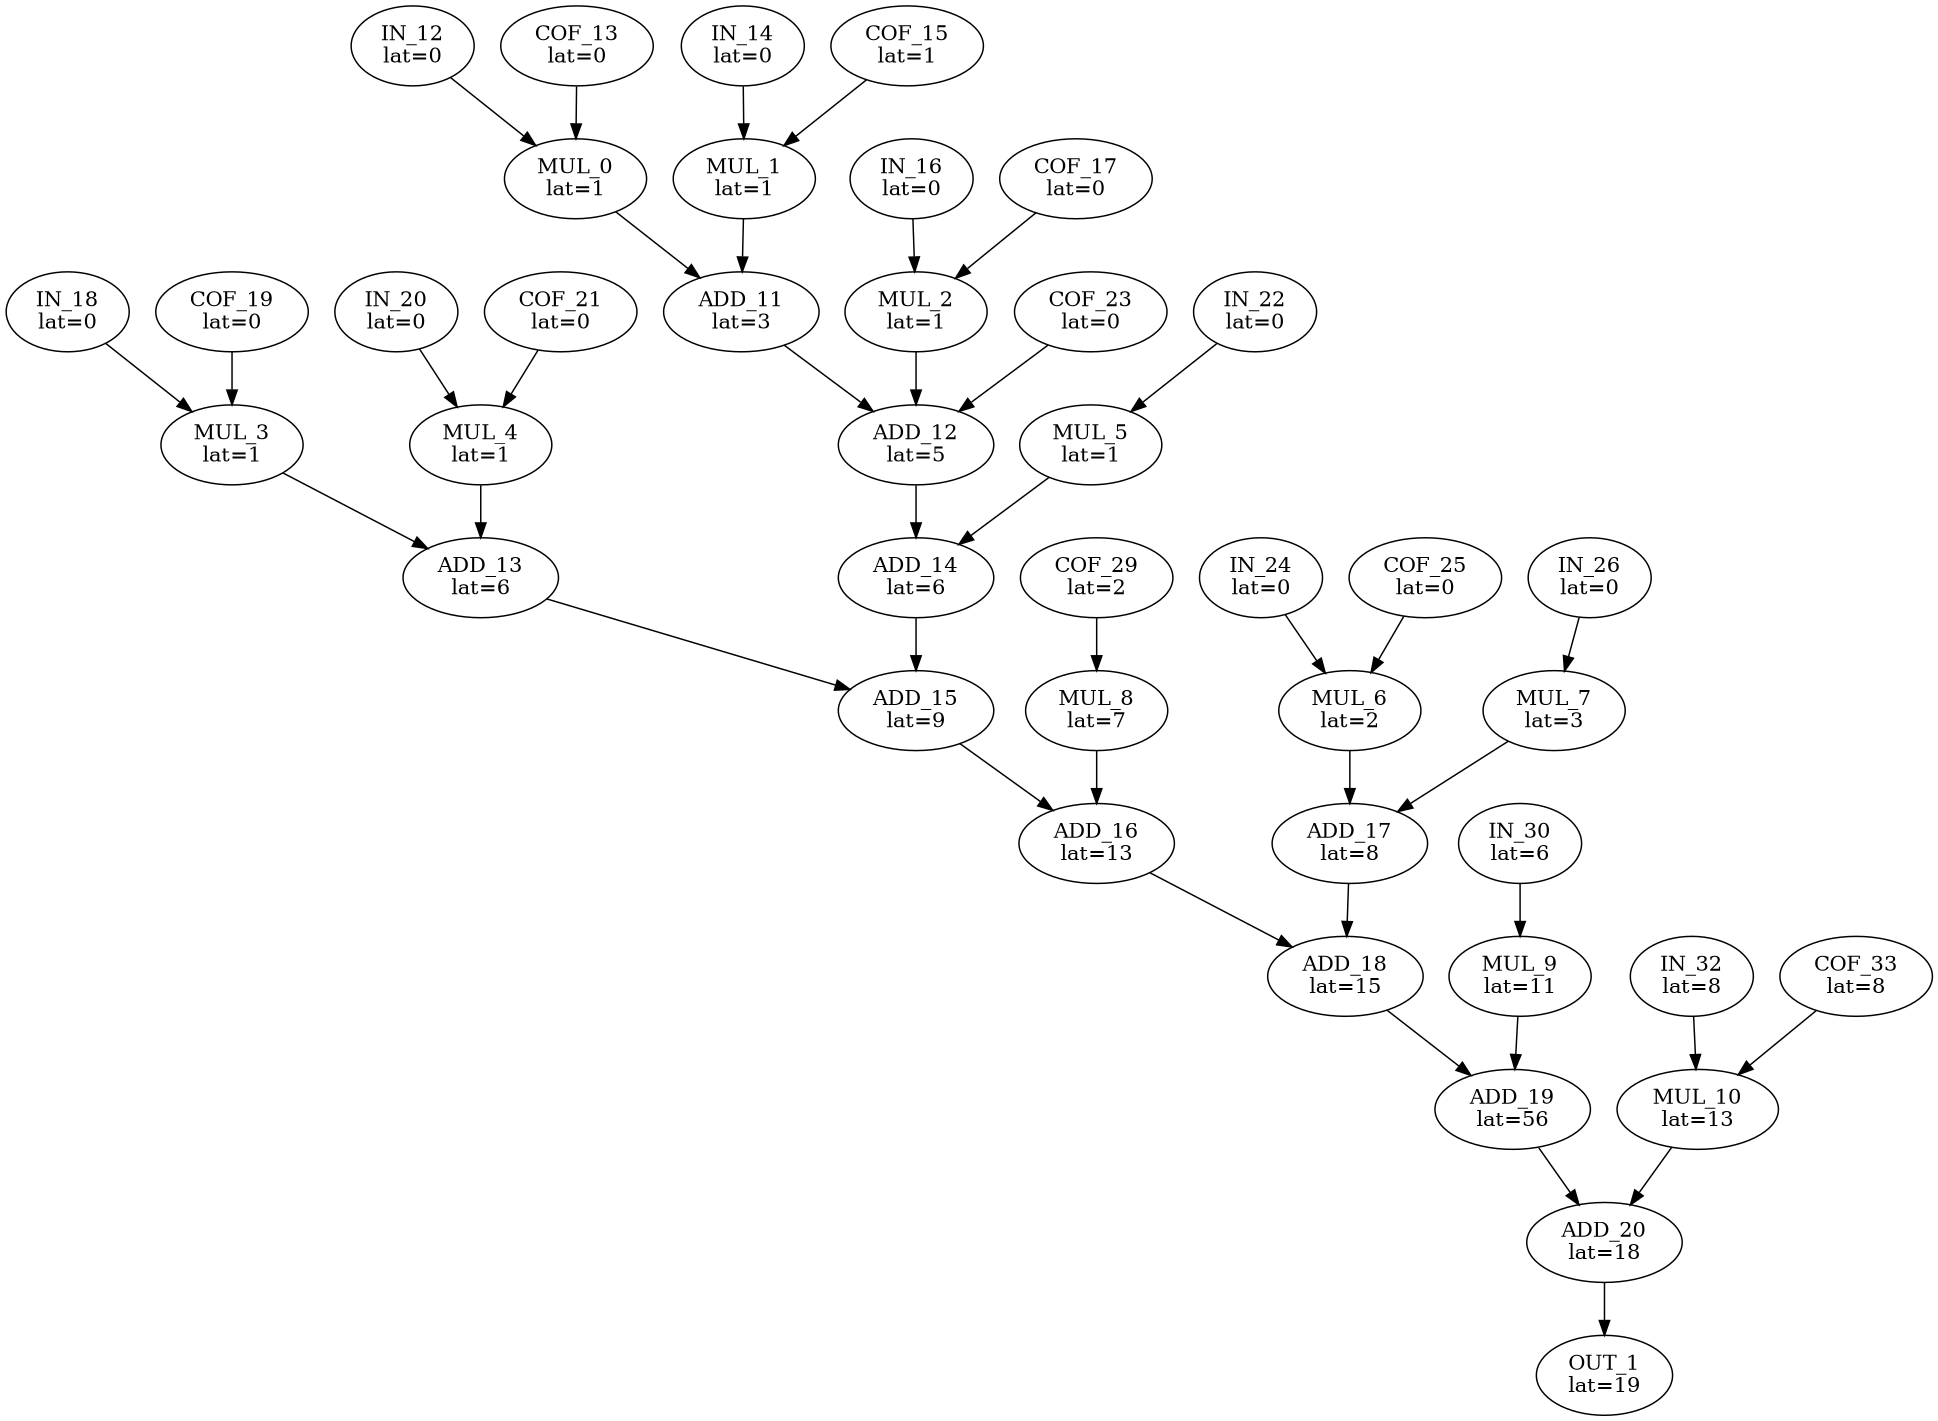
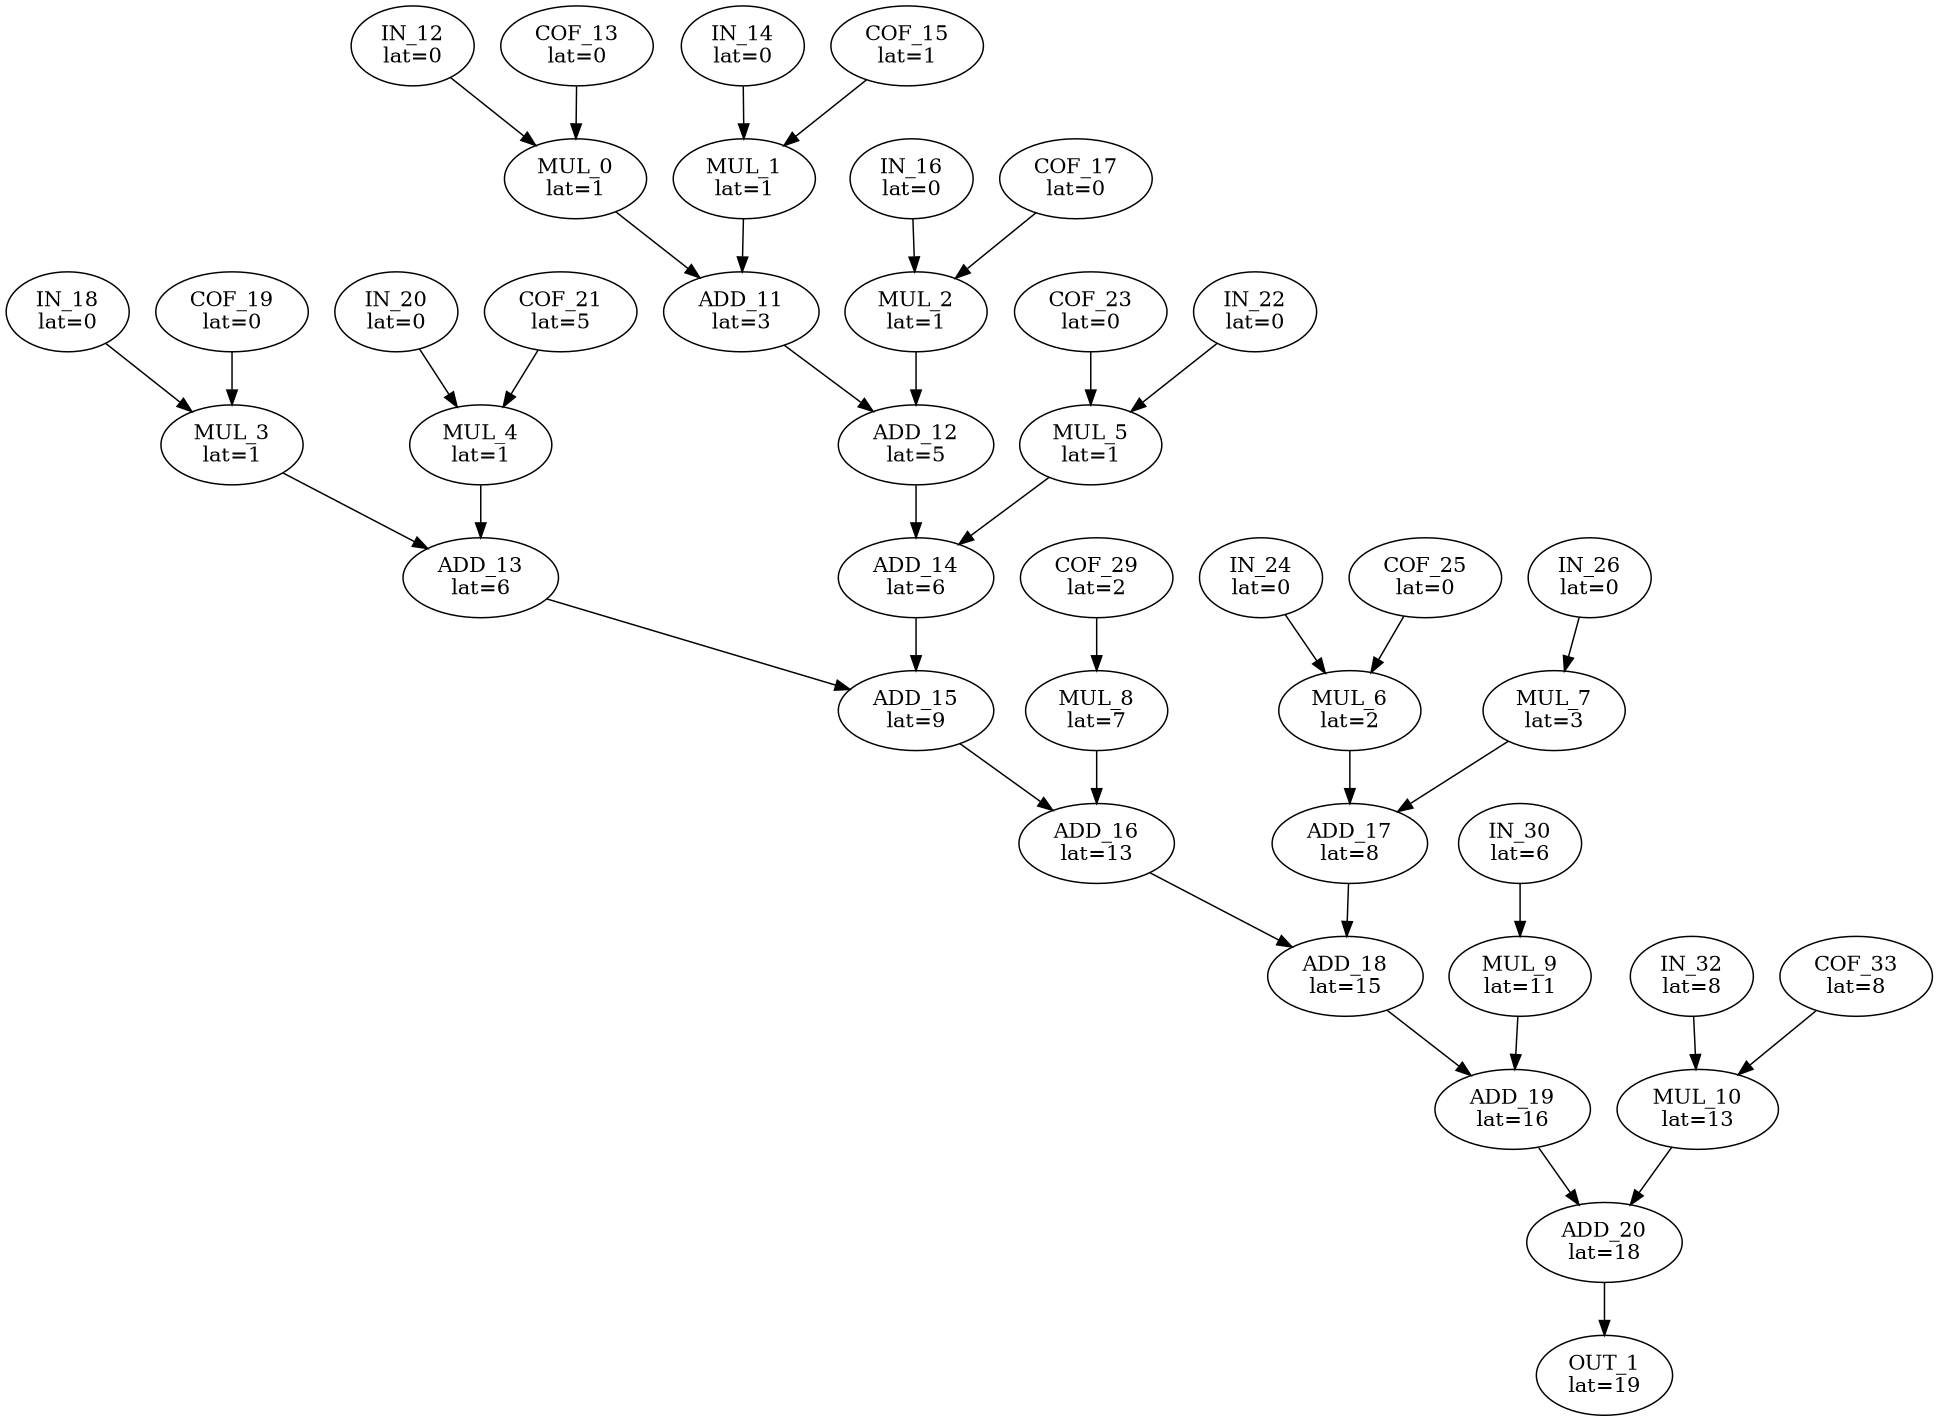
(561, 312) -> (561, 312)
(1010, 374) -> (1091, 371)
(1513, 1109) -> (1513, 1109)
